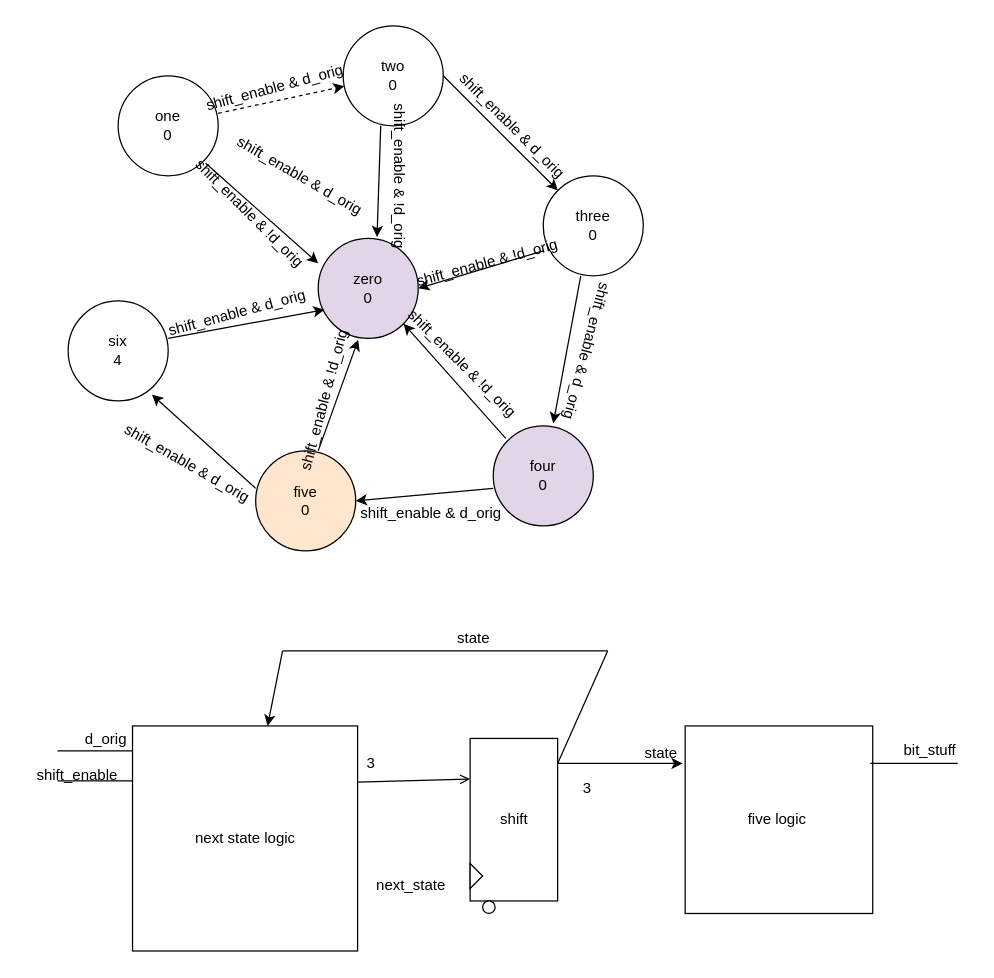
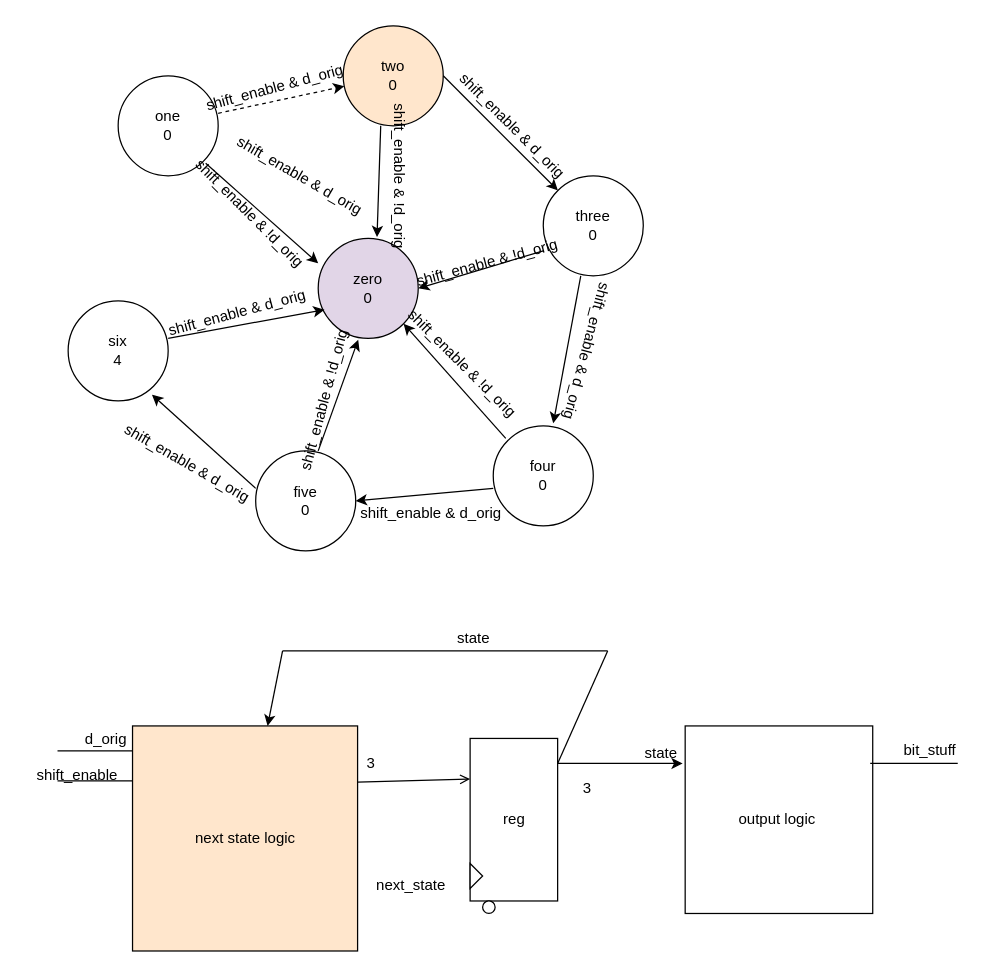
(393, 76) -> (393, 76)
(543, 476) -> (543, 476)
(306, 501) -> (306, 501)
(514, 819) -> (514, 819)
(779, 819) -> (779, 819)
(245, 838) -> (245, 838)
